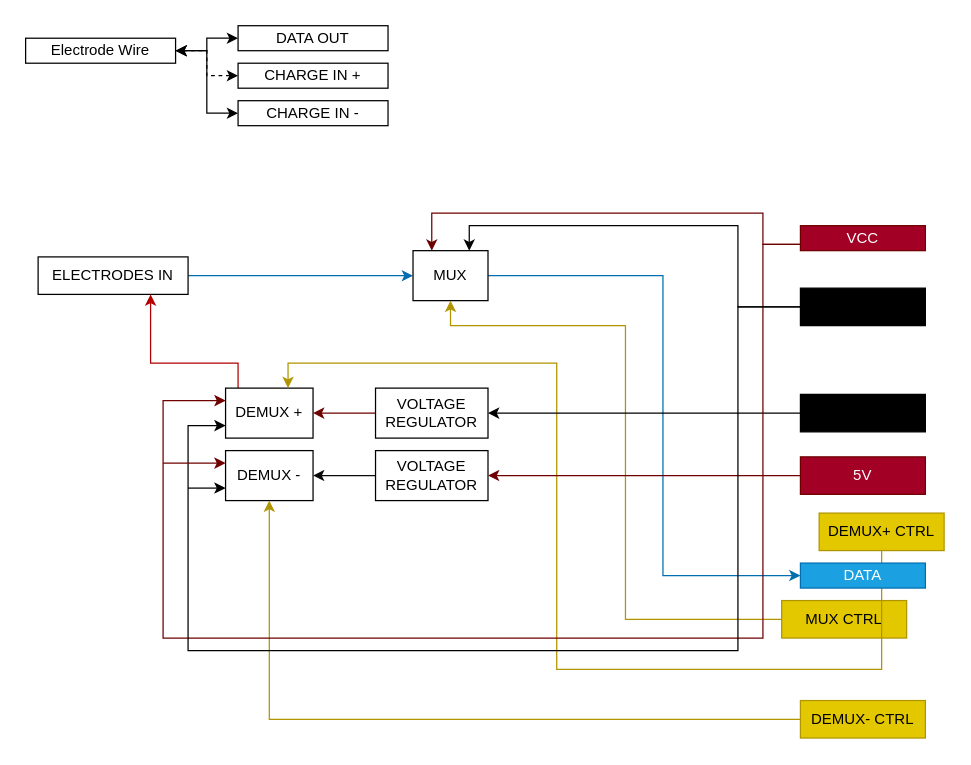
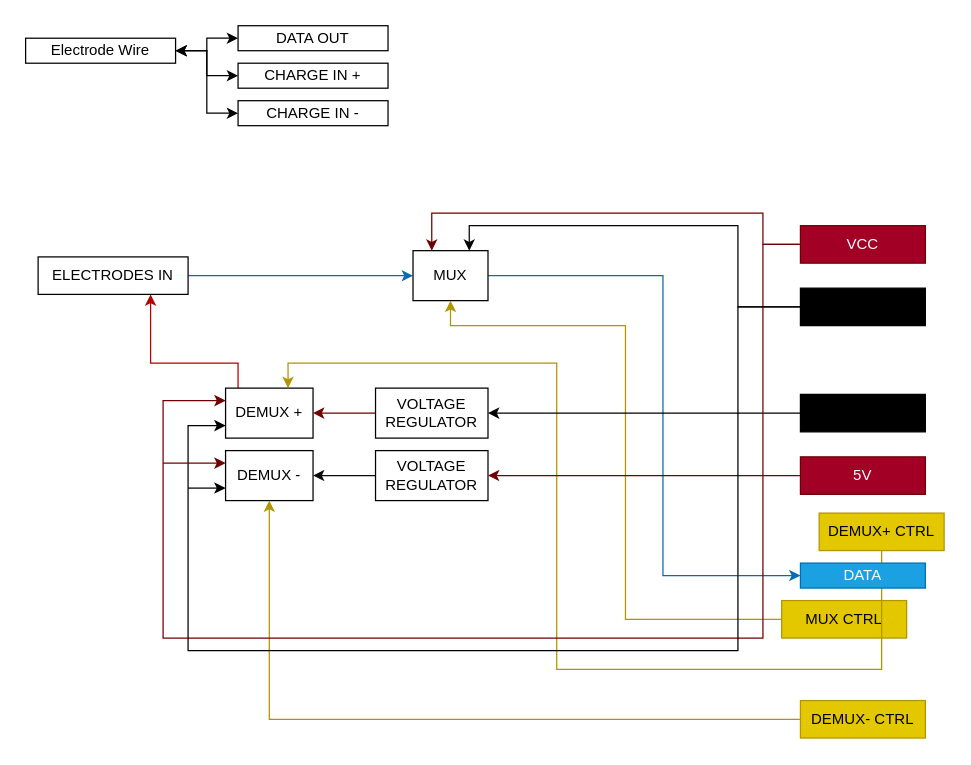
(218, 76) -> (218, 76)
(863, 238) -> (863, 244)
